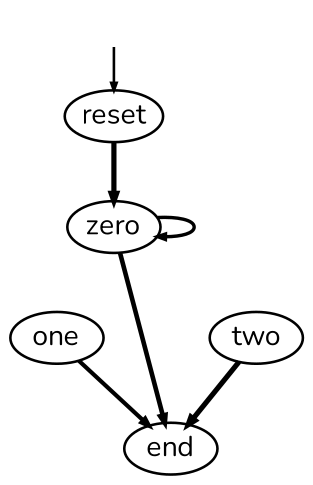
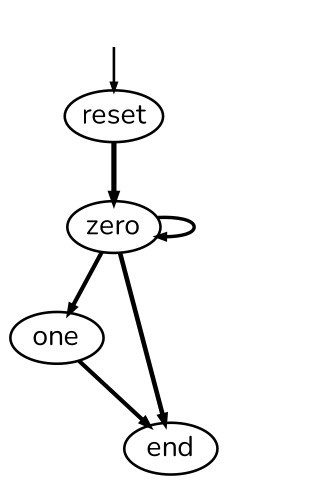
none -> (87, 279)
(256, 338) -> none
